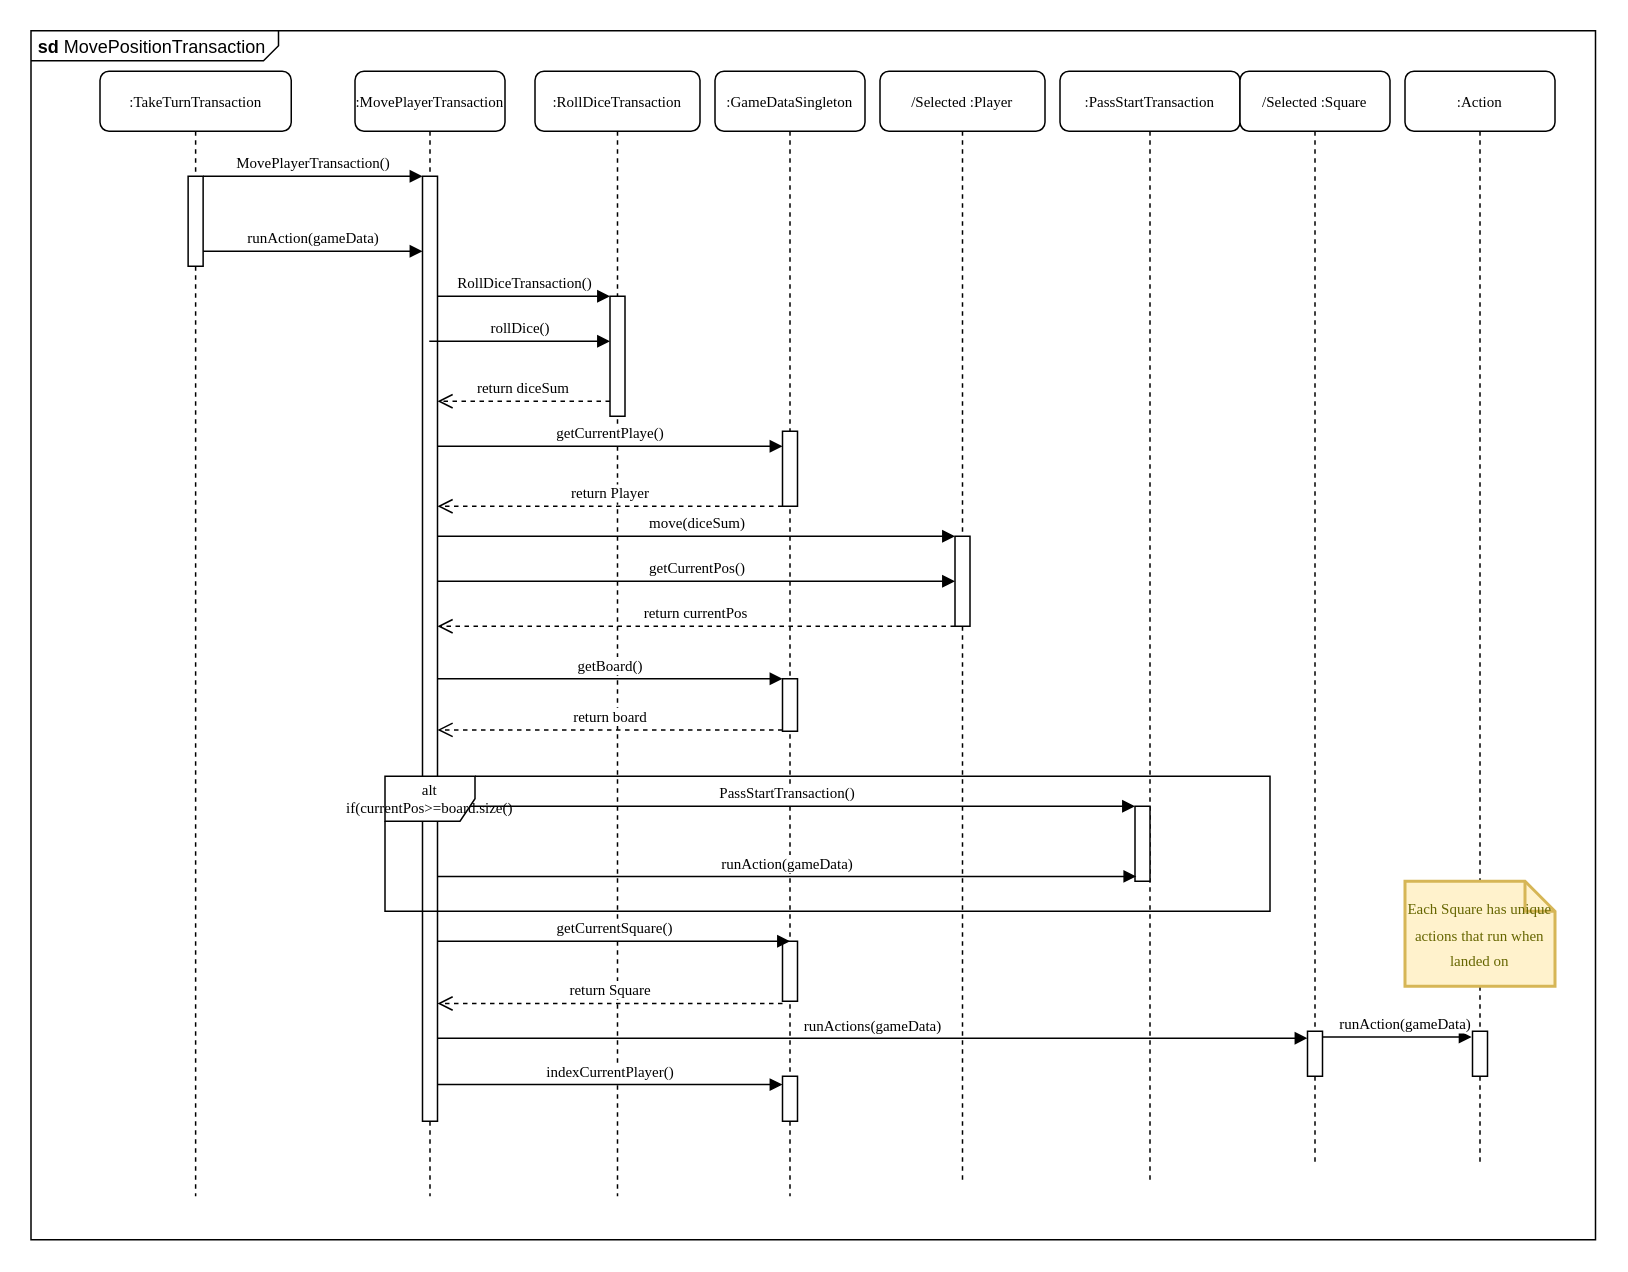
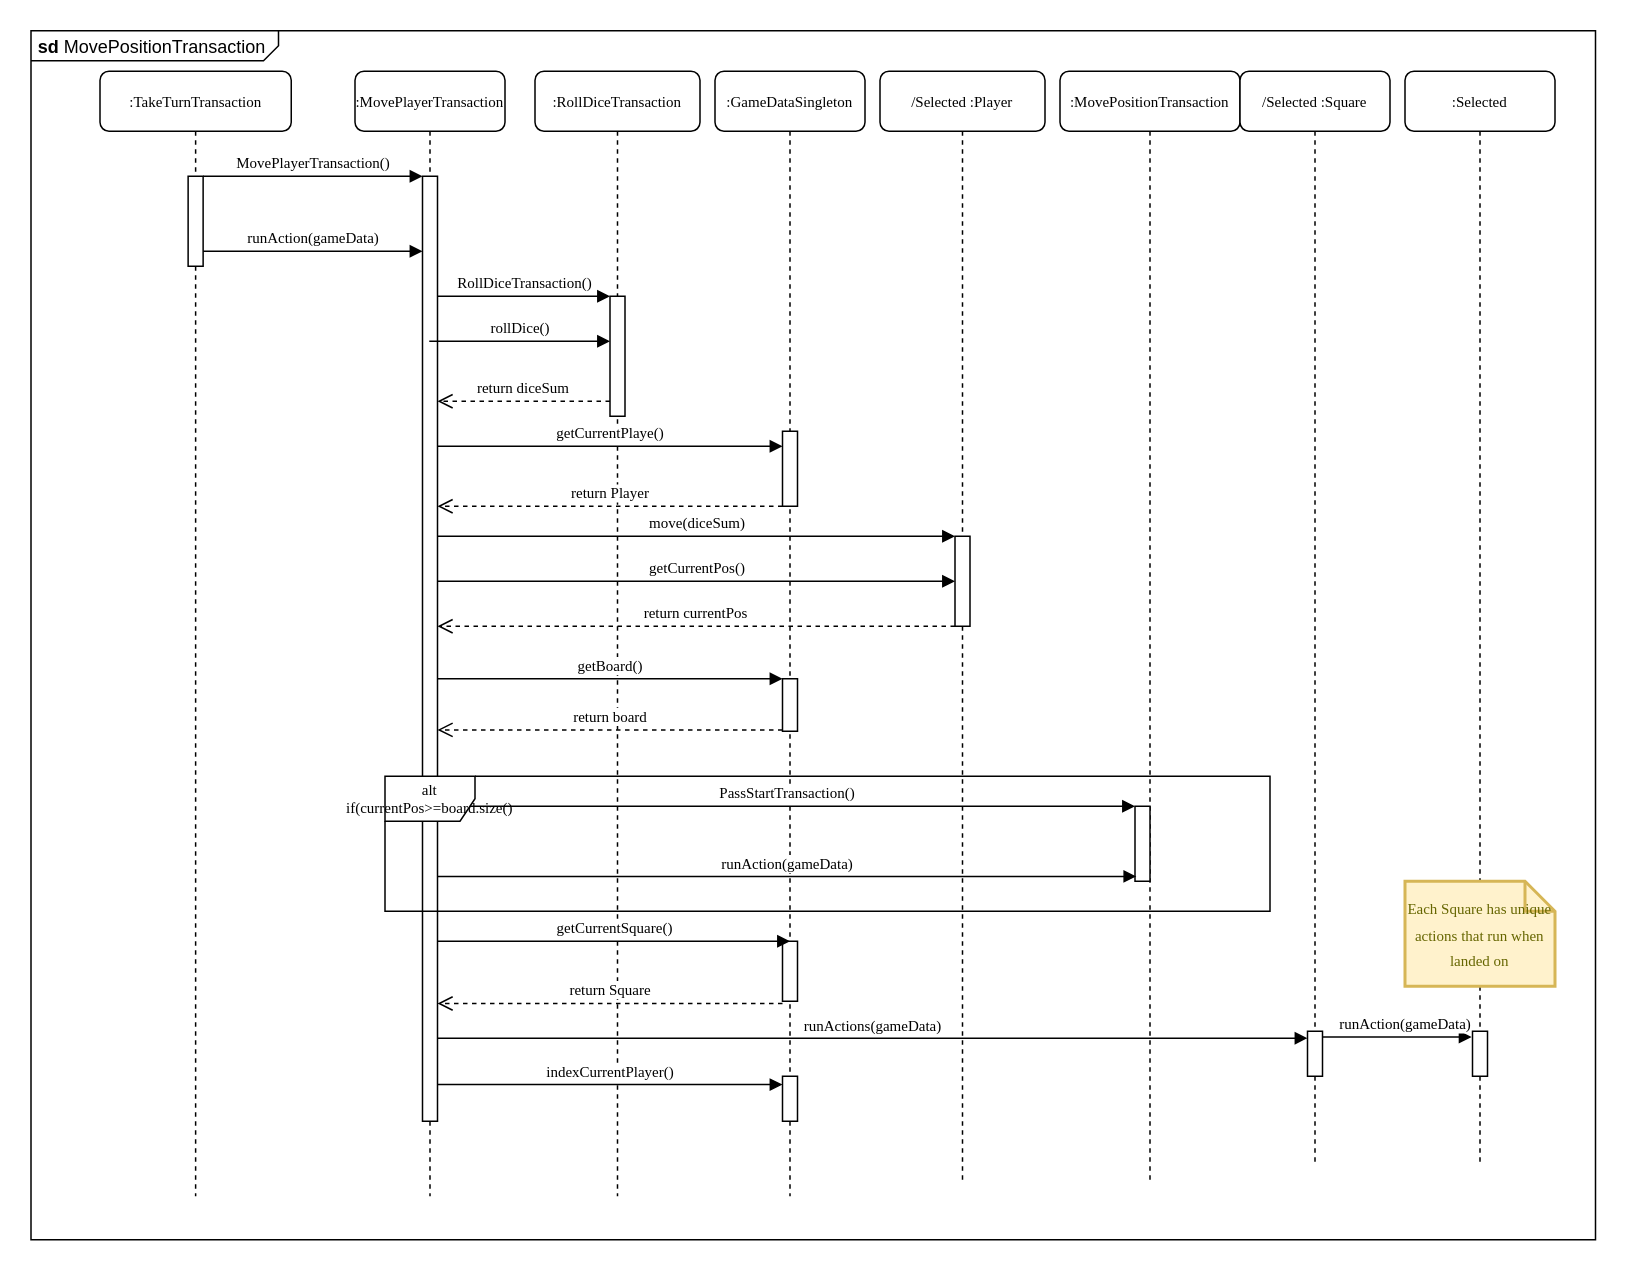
(1150, 101) -> (1150, 101)
(1480, 101) -> (1480, 101)
